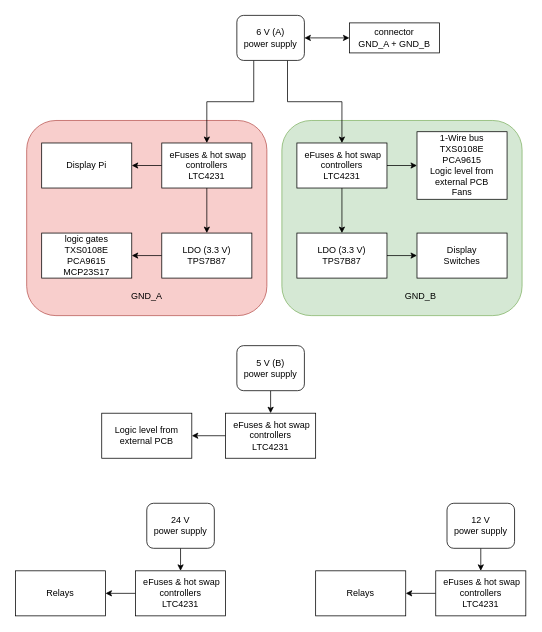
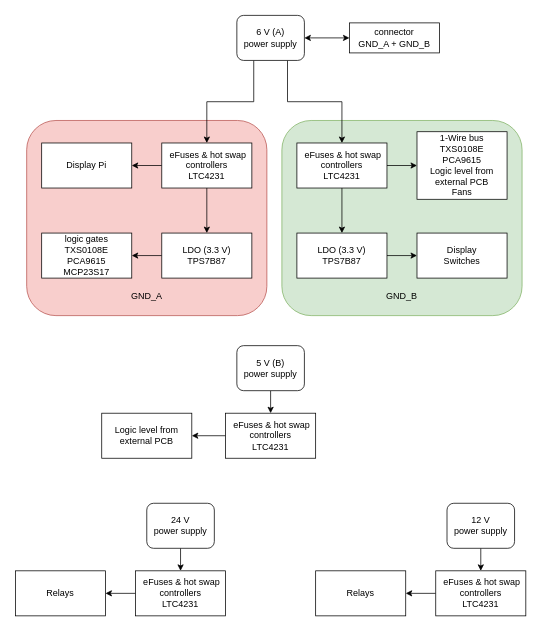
(420, 297) -> (402, 297)
